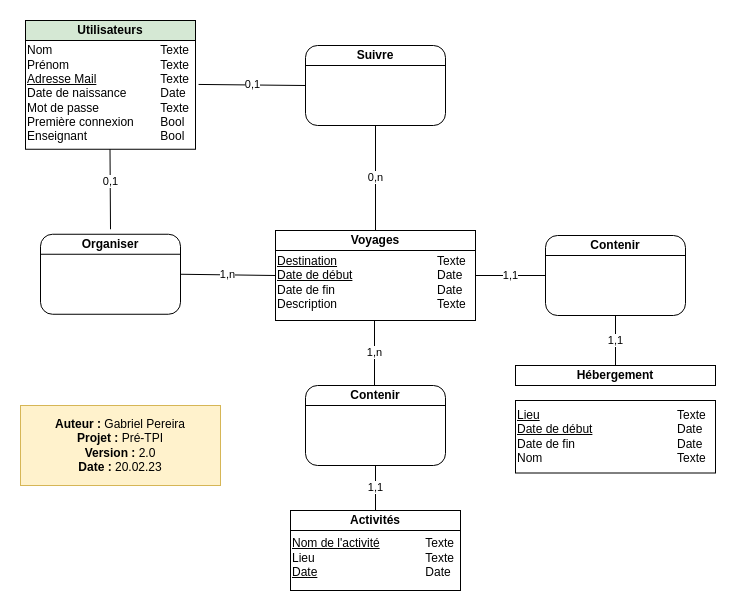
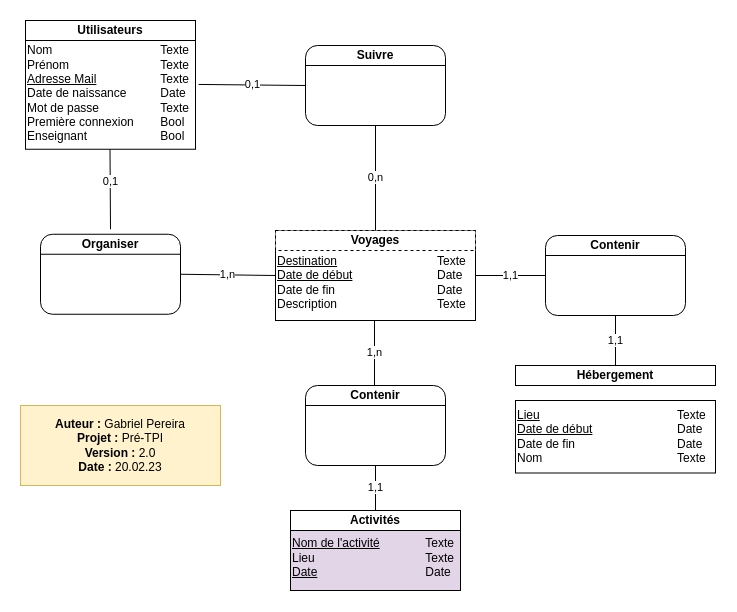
(111, 31) -> (111, 31)
(376, 241) -> (376, 241)
(376, 551) -> (376, 551)
